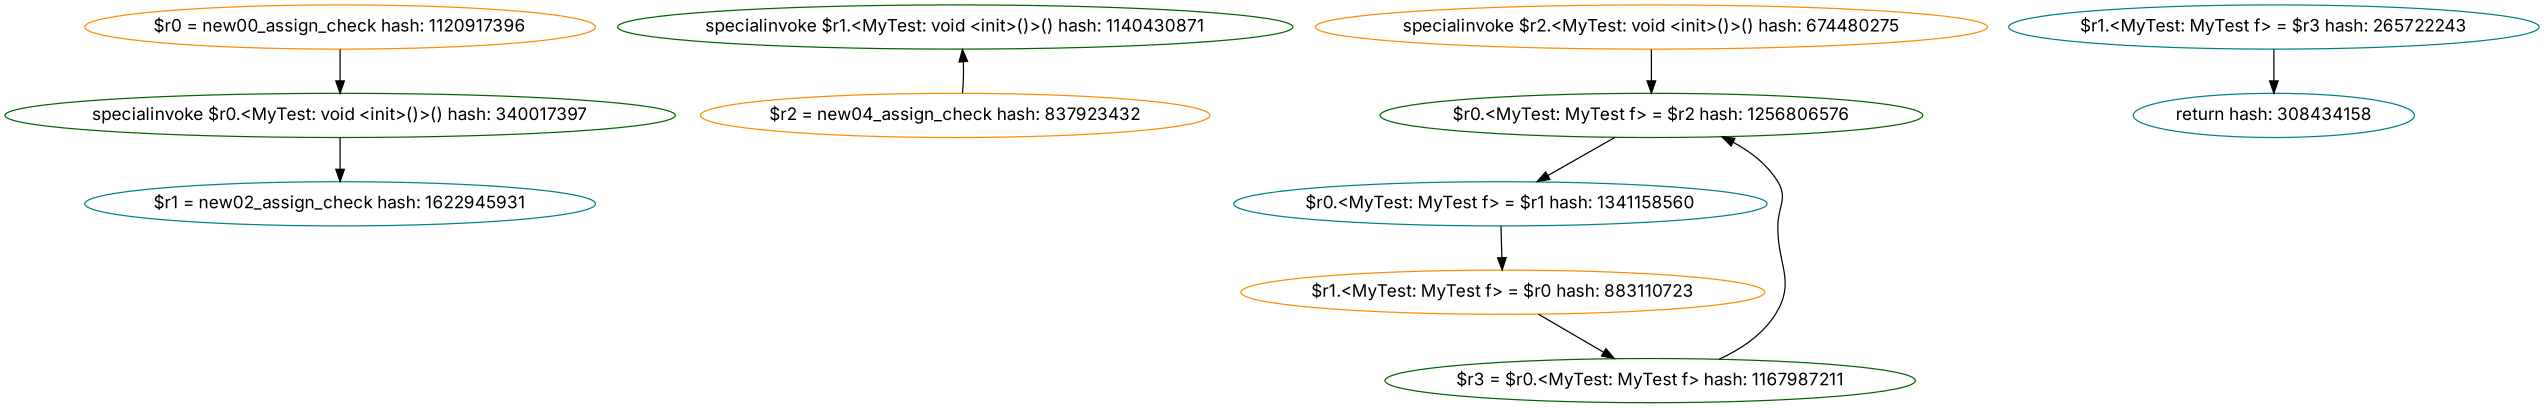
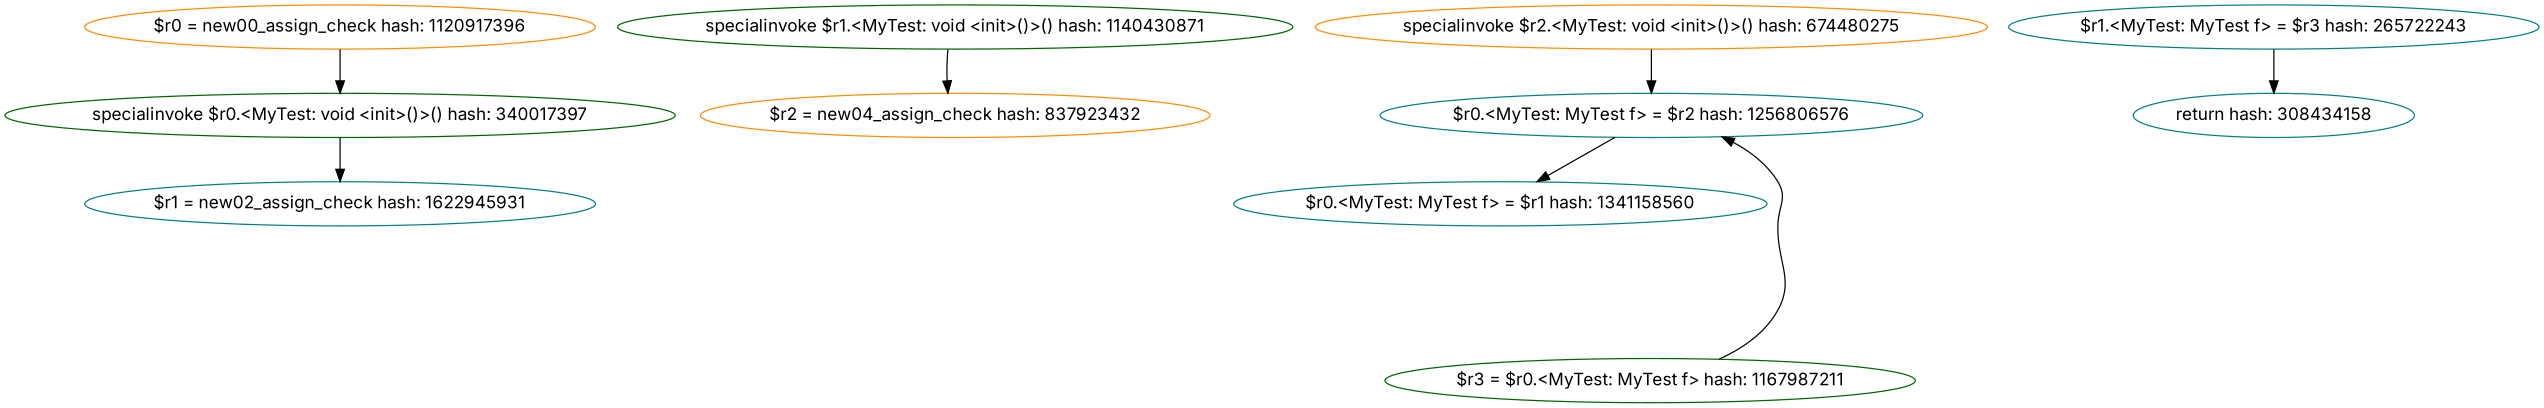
(963, 78) -> (947, 65)
(1651, 115) -> (1651, 115)
(1503, 292) -> none
